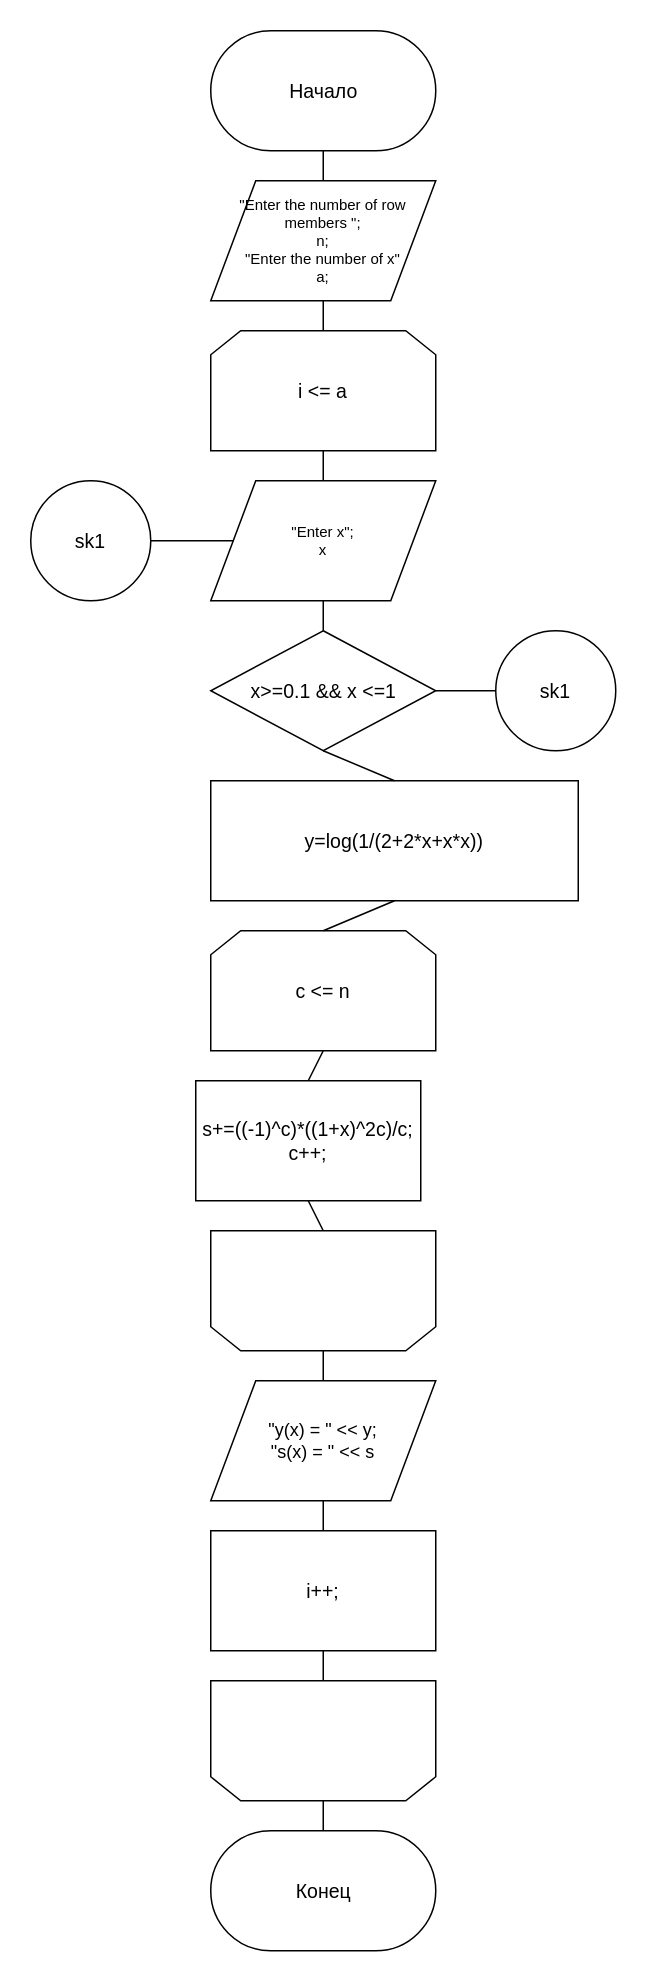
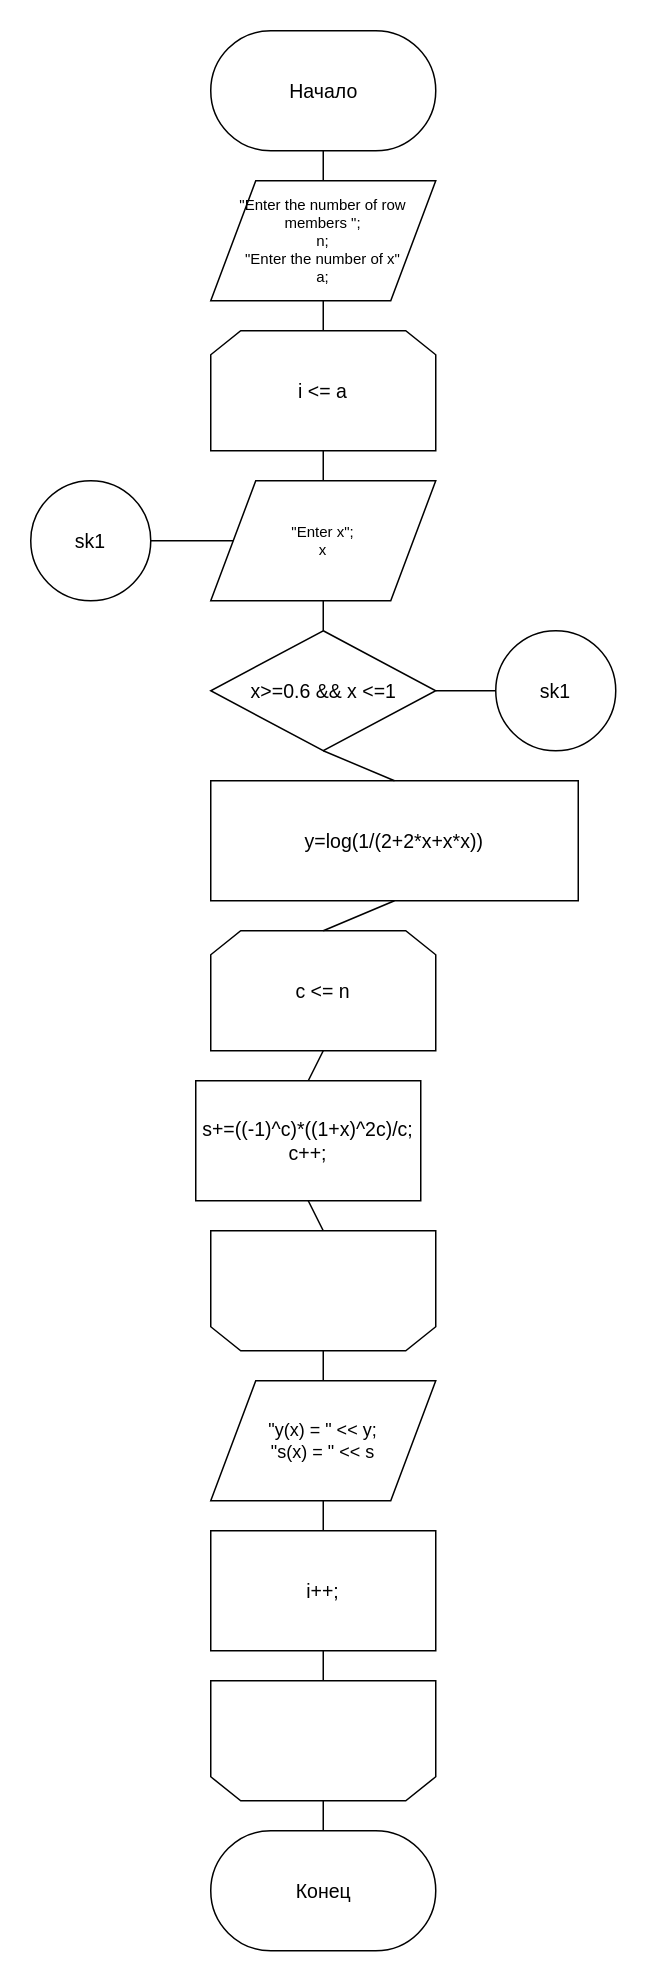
(324, 691) -> (324, 691)
